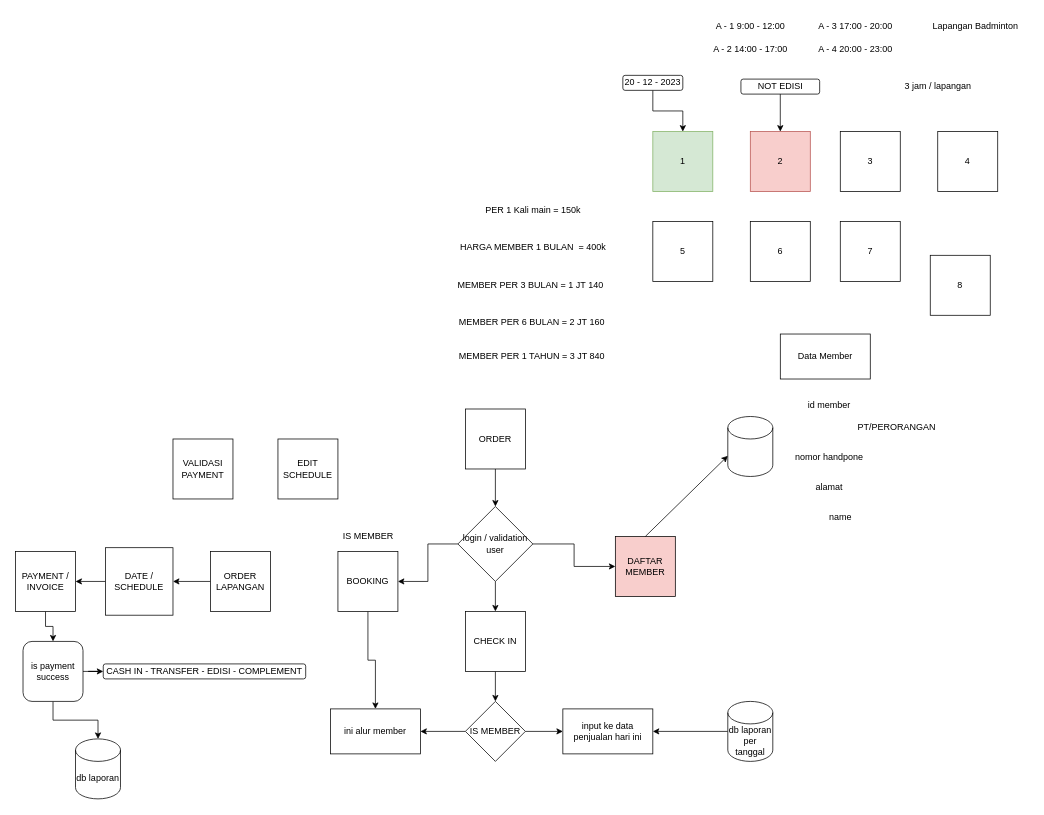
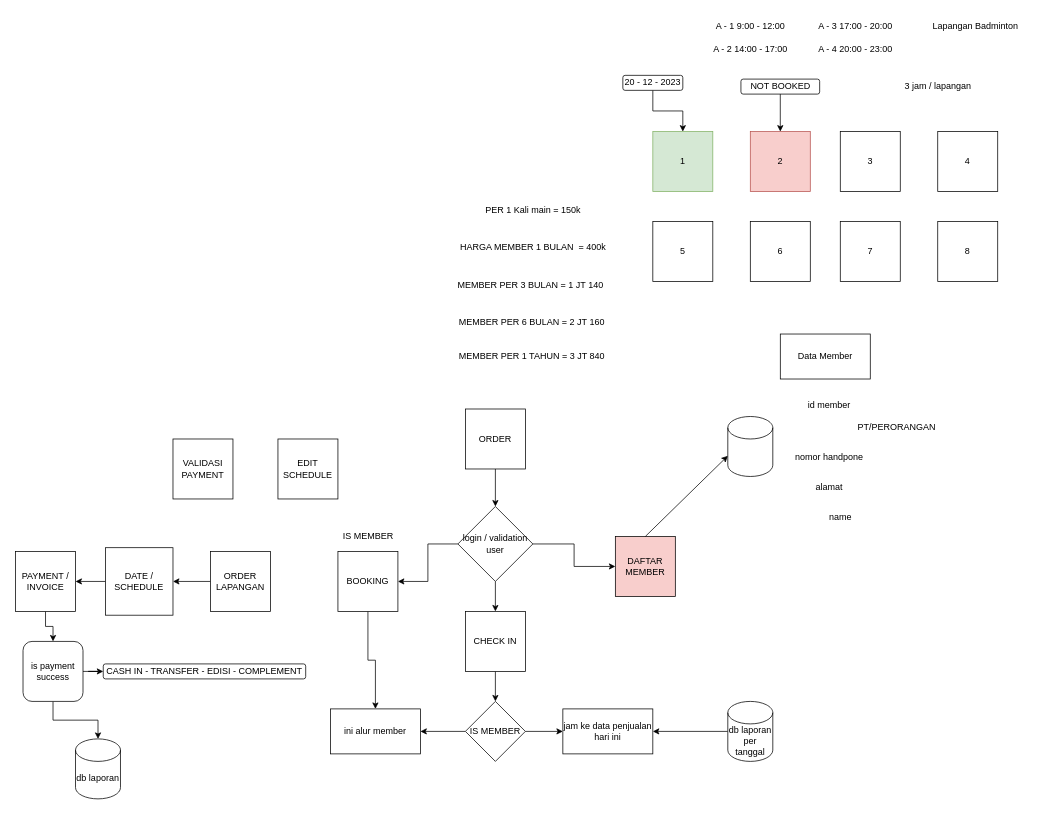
(781, 87) -> (781, 87)
(960, 285) -> (968, 252)
(608, 732) -> (608, 732)
